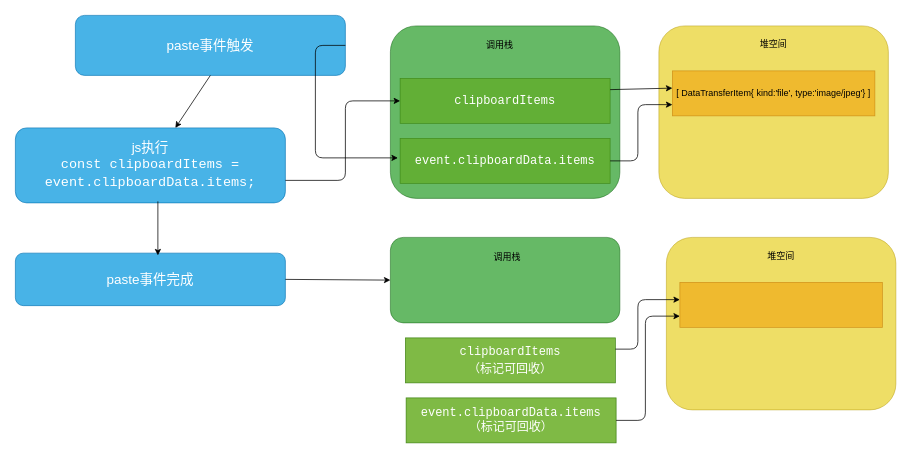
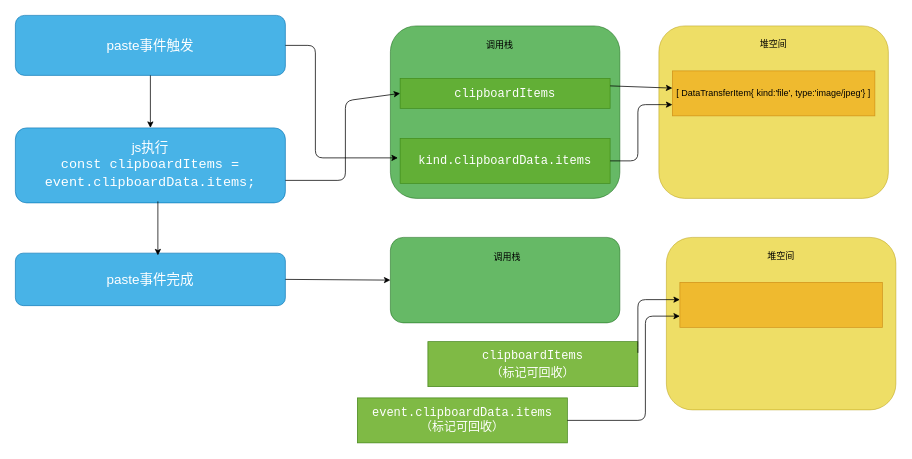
(210, 45) -> (150, 45)
(505, 101) -> (505, 93)
(505, 161) -> (505, 161)
(510, 360) -> (533, 364)
(511, 420) -> (462, 420)
